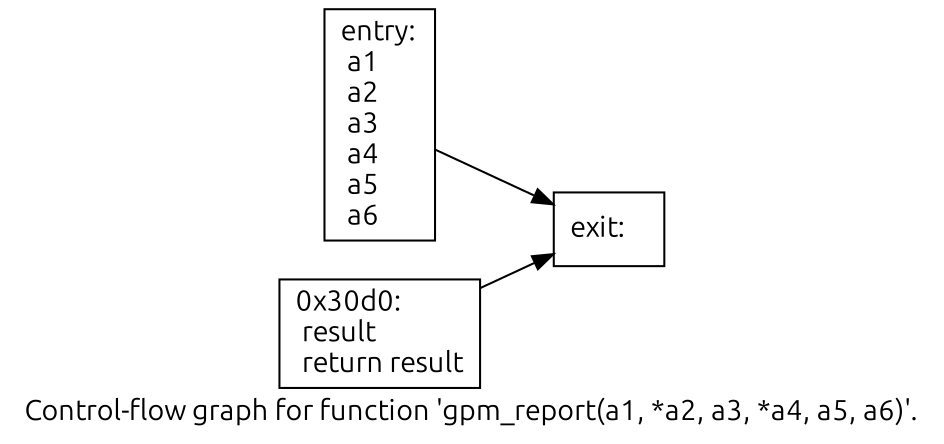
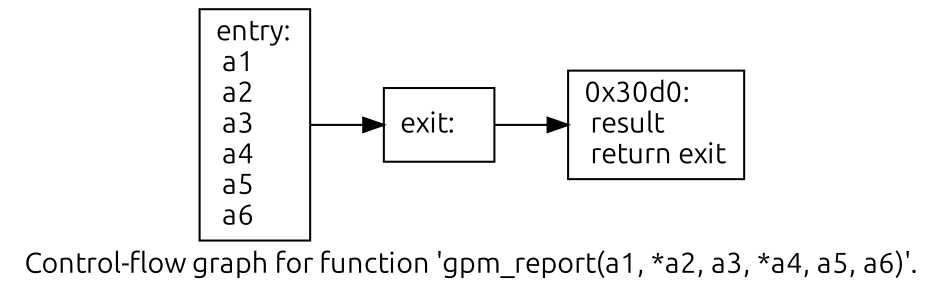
(508, 275) -> (521, 125)
(380, 363) -> (656, 155)
